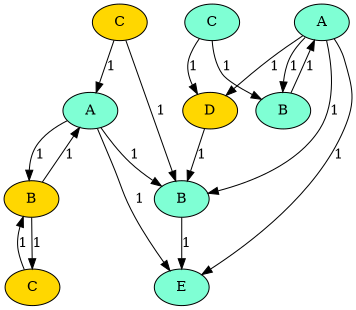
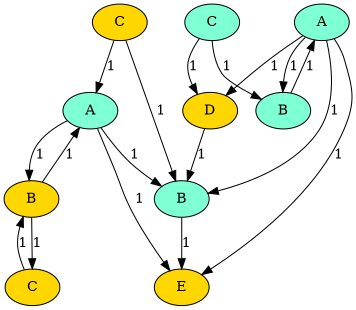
(182, 287) -> (182, 287)
